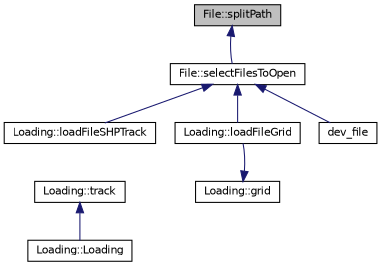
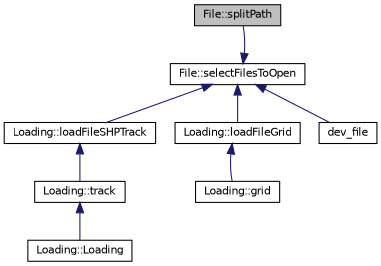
(231, 50) -> (245, 40)
(245, 157) -> (231, 168)
none -> (80, 168)
